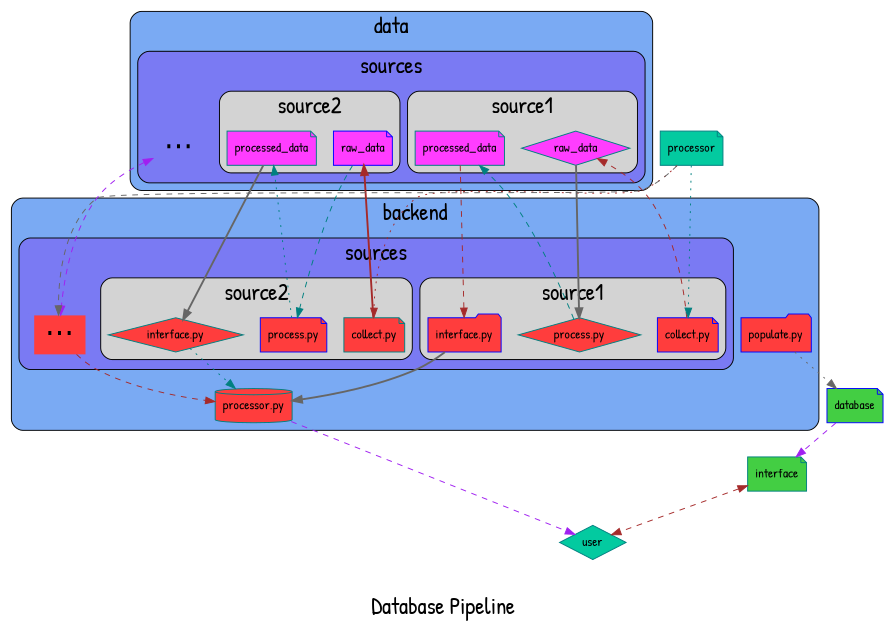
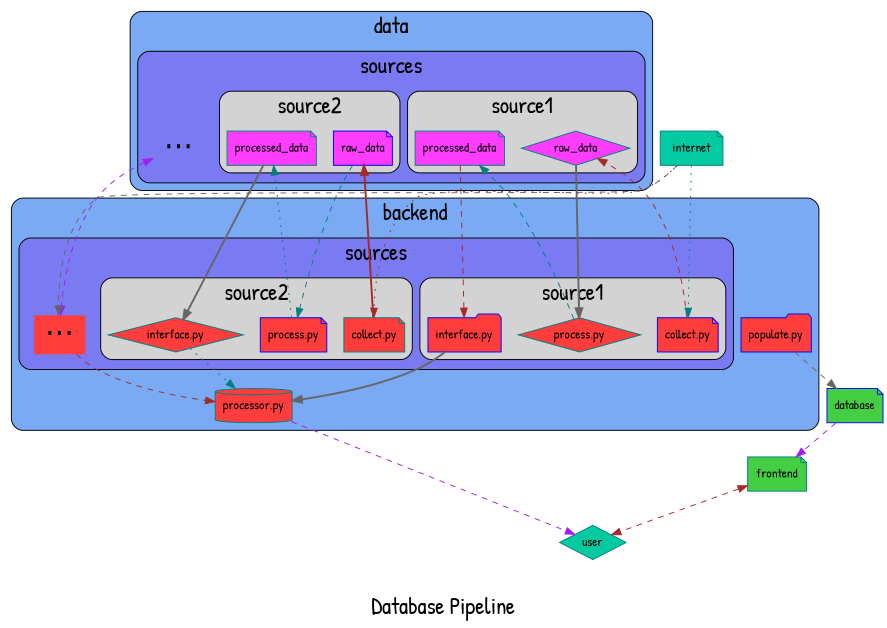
(692, 148) -> (692, 148)
(812, 367) -> (812, 367)
(777, 474) -> (777, 474)
